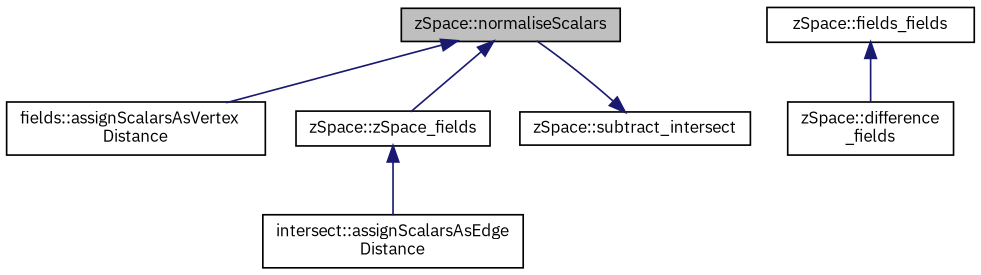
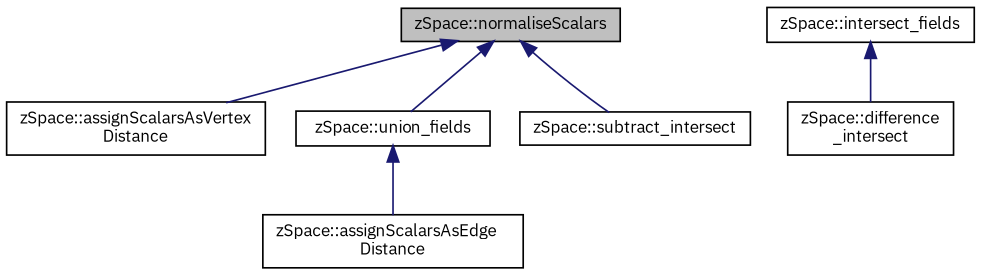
(871, 25) -> (871, 25)
(576, 70) -> (570, 83)
(136, 129) -> (136, 129)
(393, 129) -> (393, 129)
(871, 129) -> (871, 129)
(393, 241) -> (393, 241)
